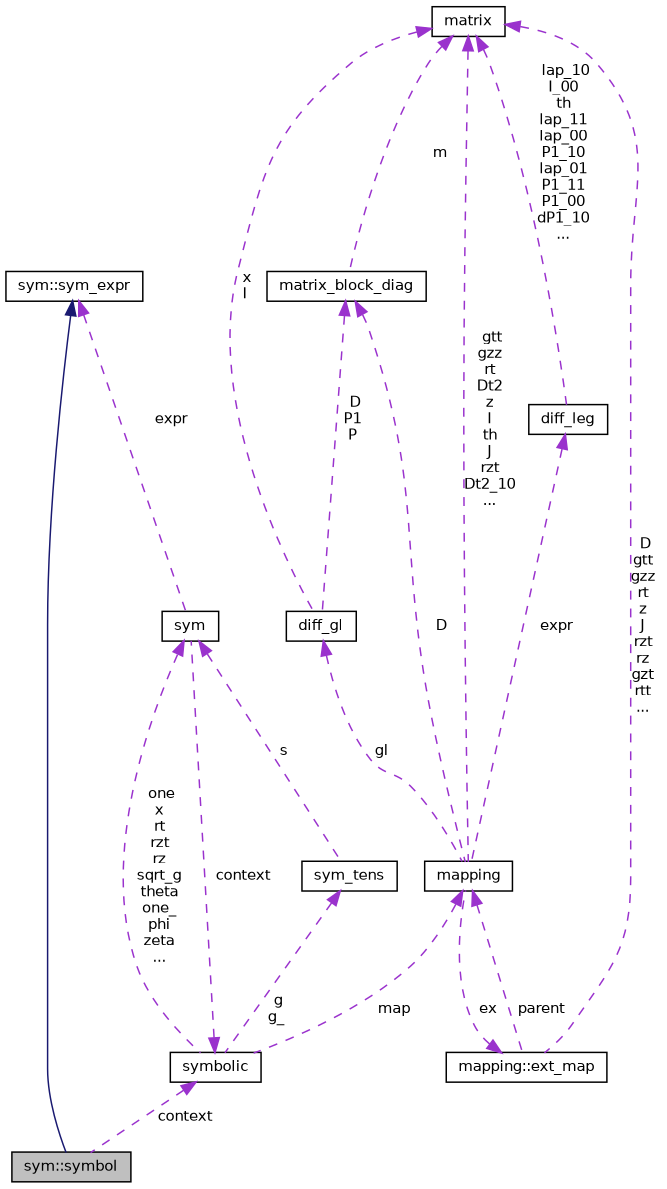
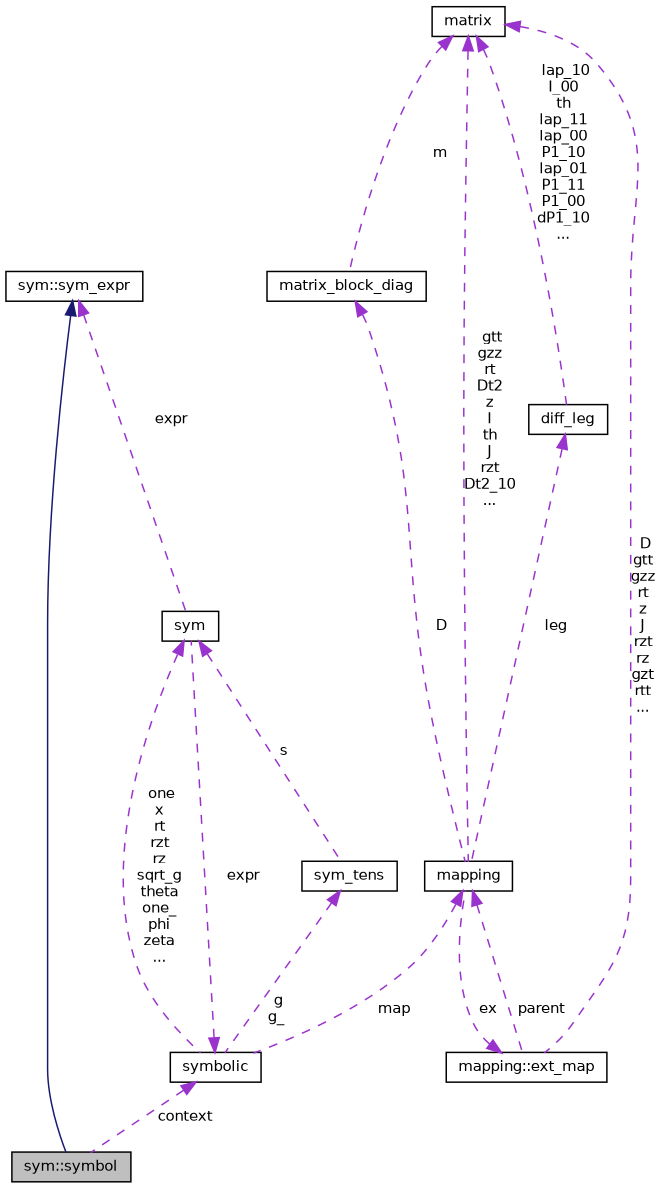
(321, 626) -> none
(554, 626) -> (554, 626)
(241, 876) -> (241, 876)
